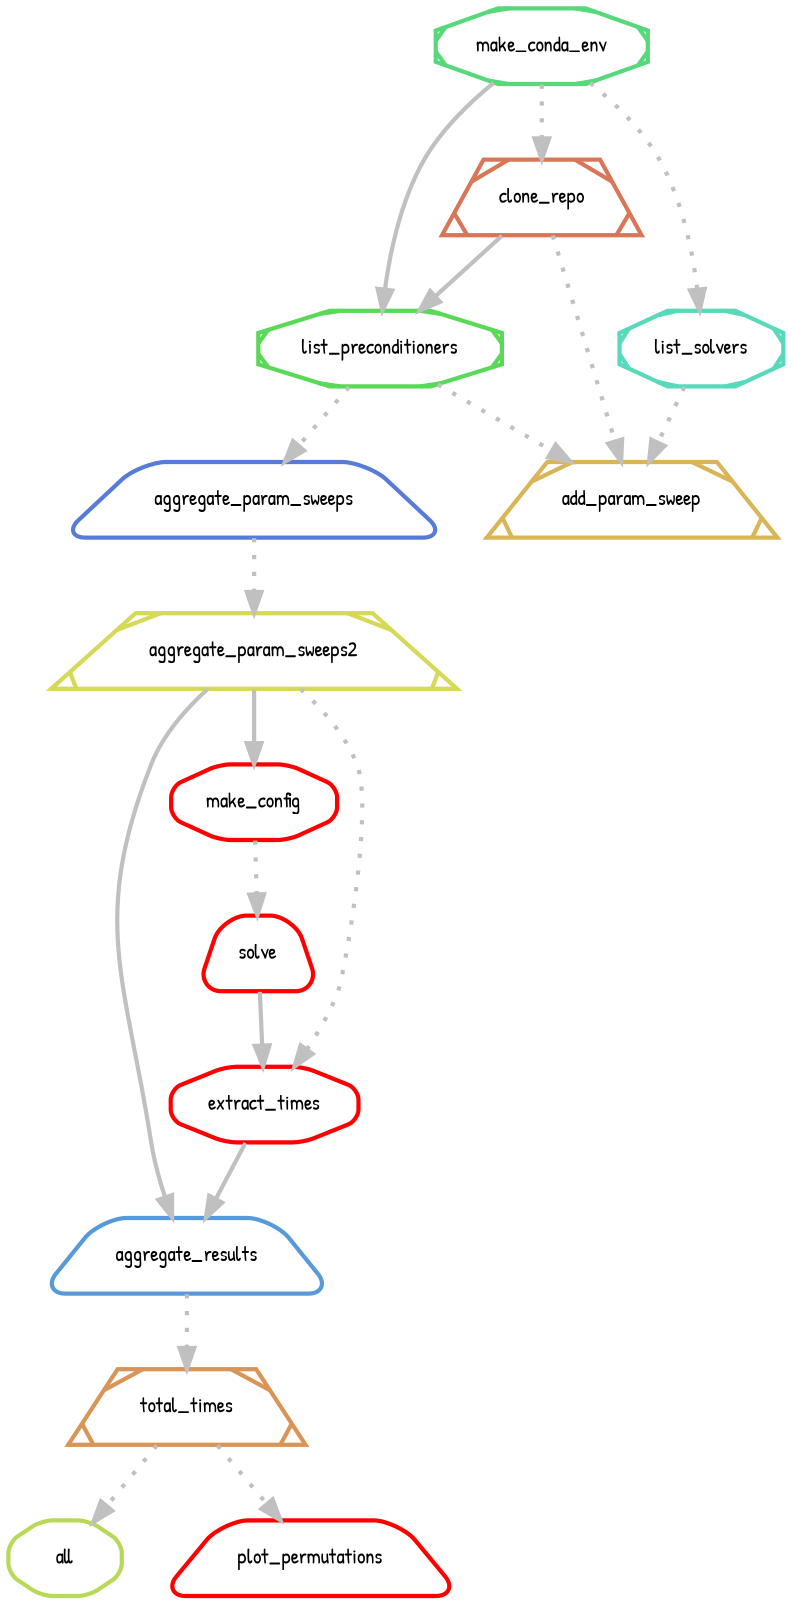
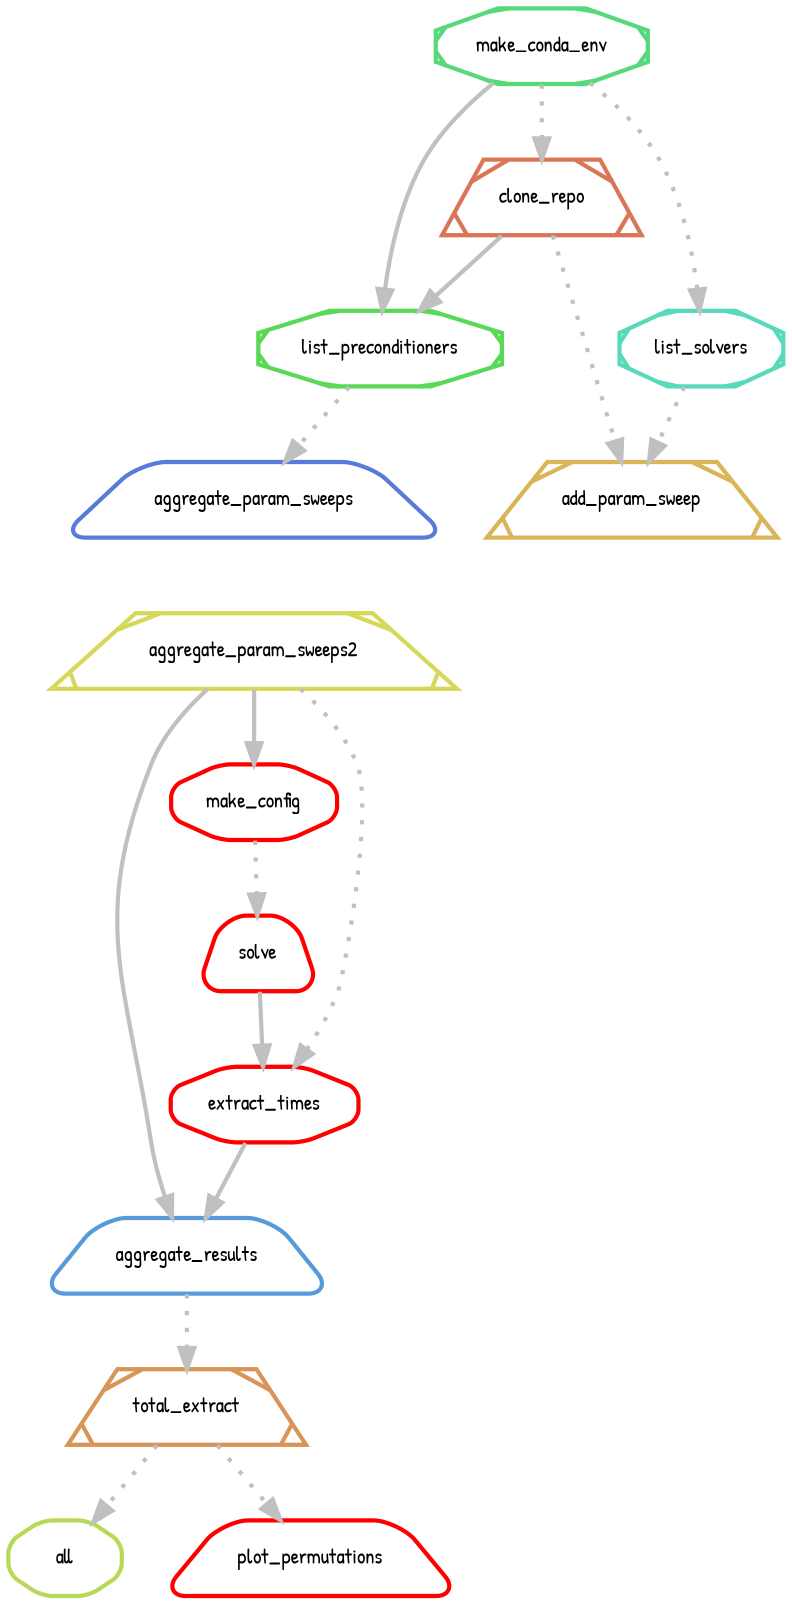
(495, 418) -> none
(254, 565) -> none
(187, 1407) -> (187, 1407)
